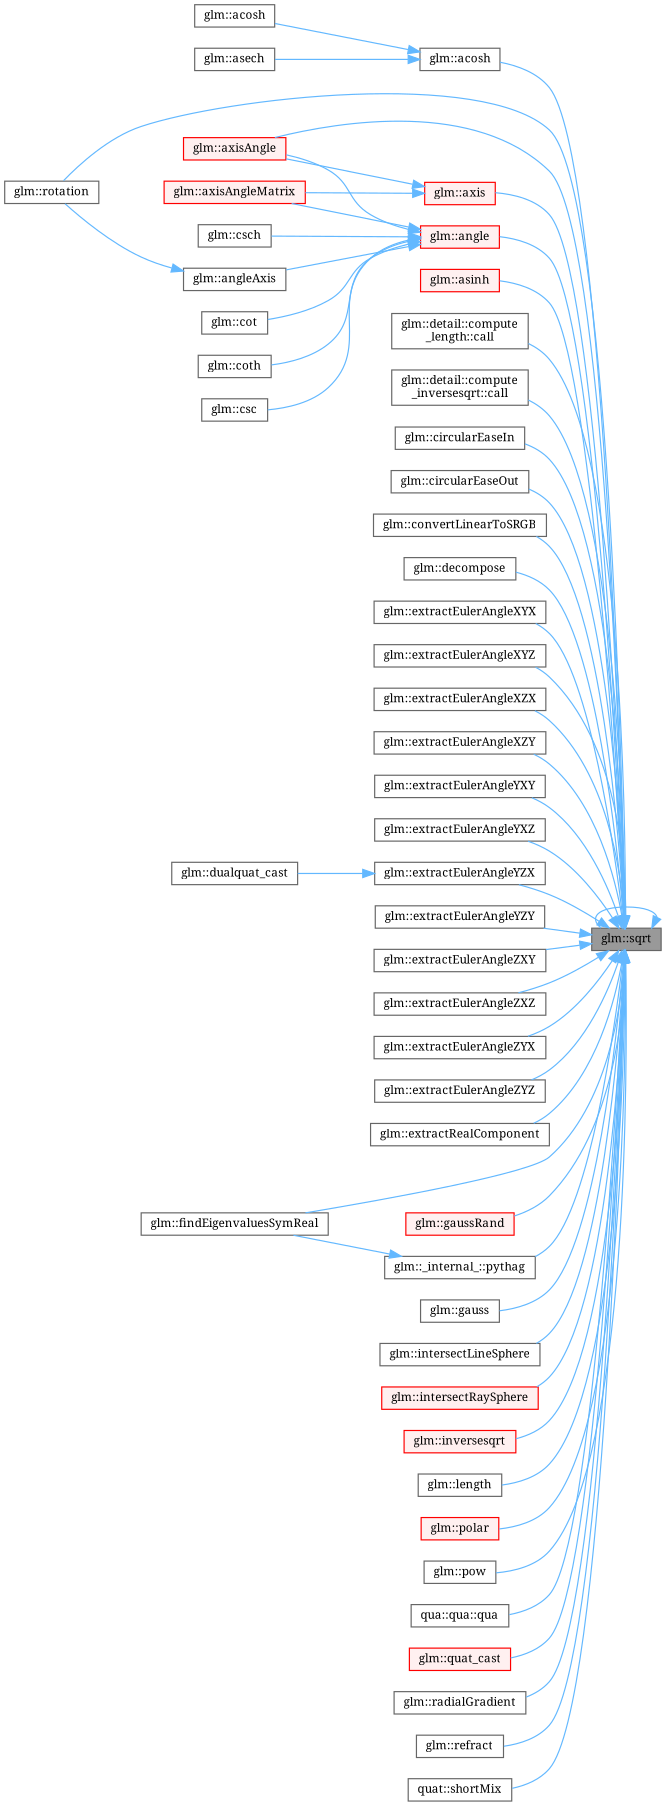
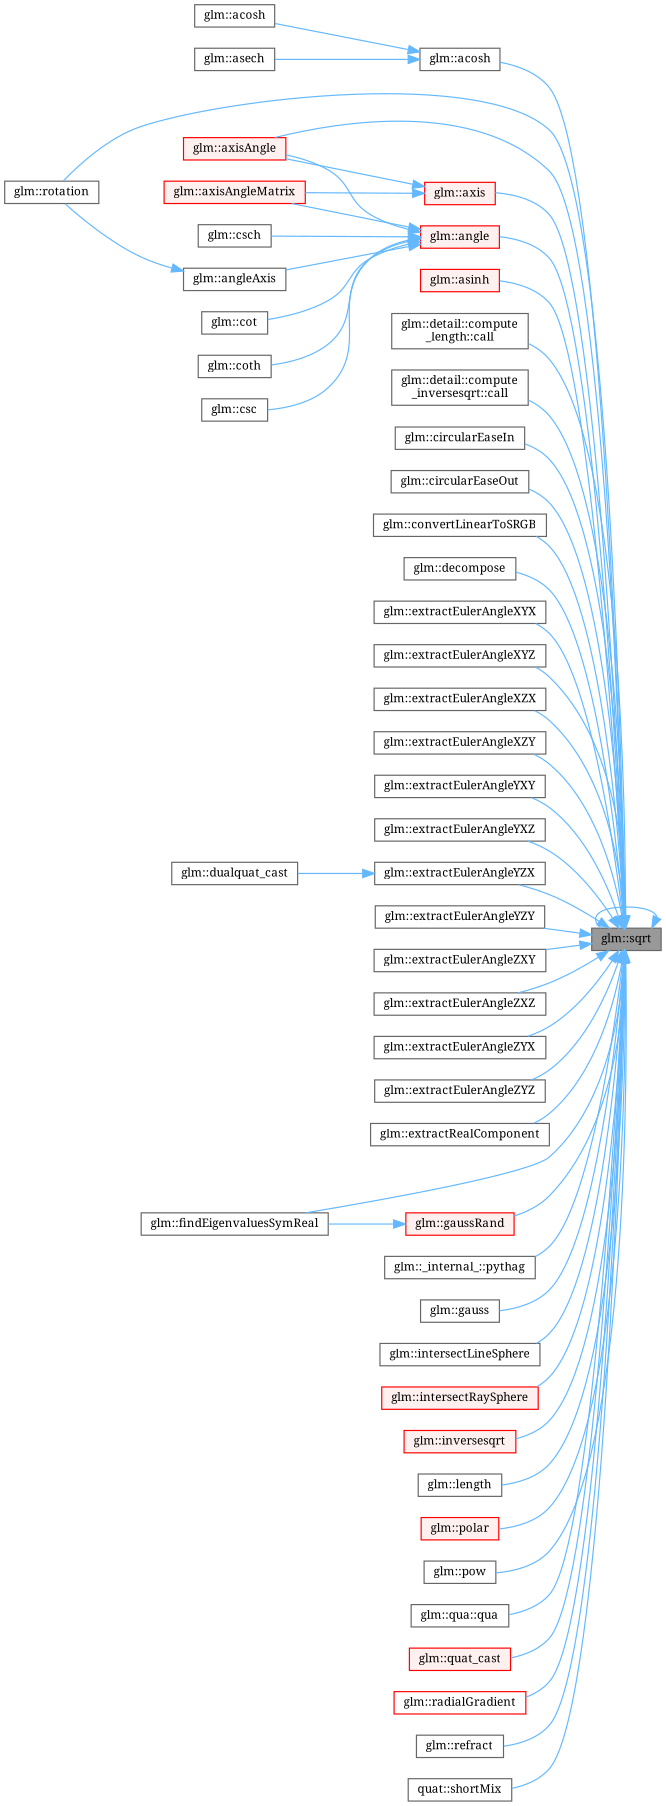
(342, 1245) -> (361, 1224)
(460, 1616) -> (460, 1616)
(460, 1703) -> (460, 1703)
